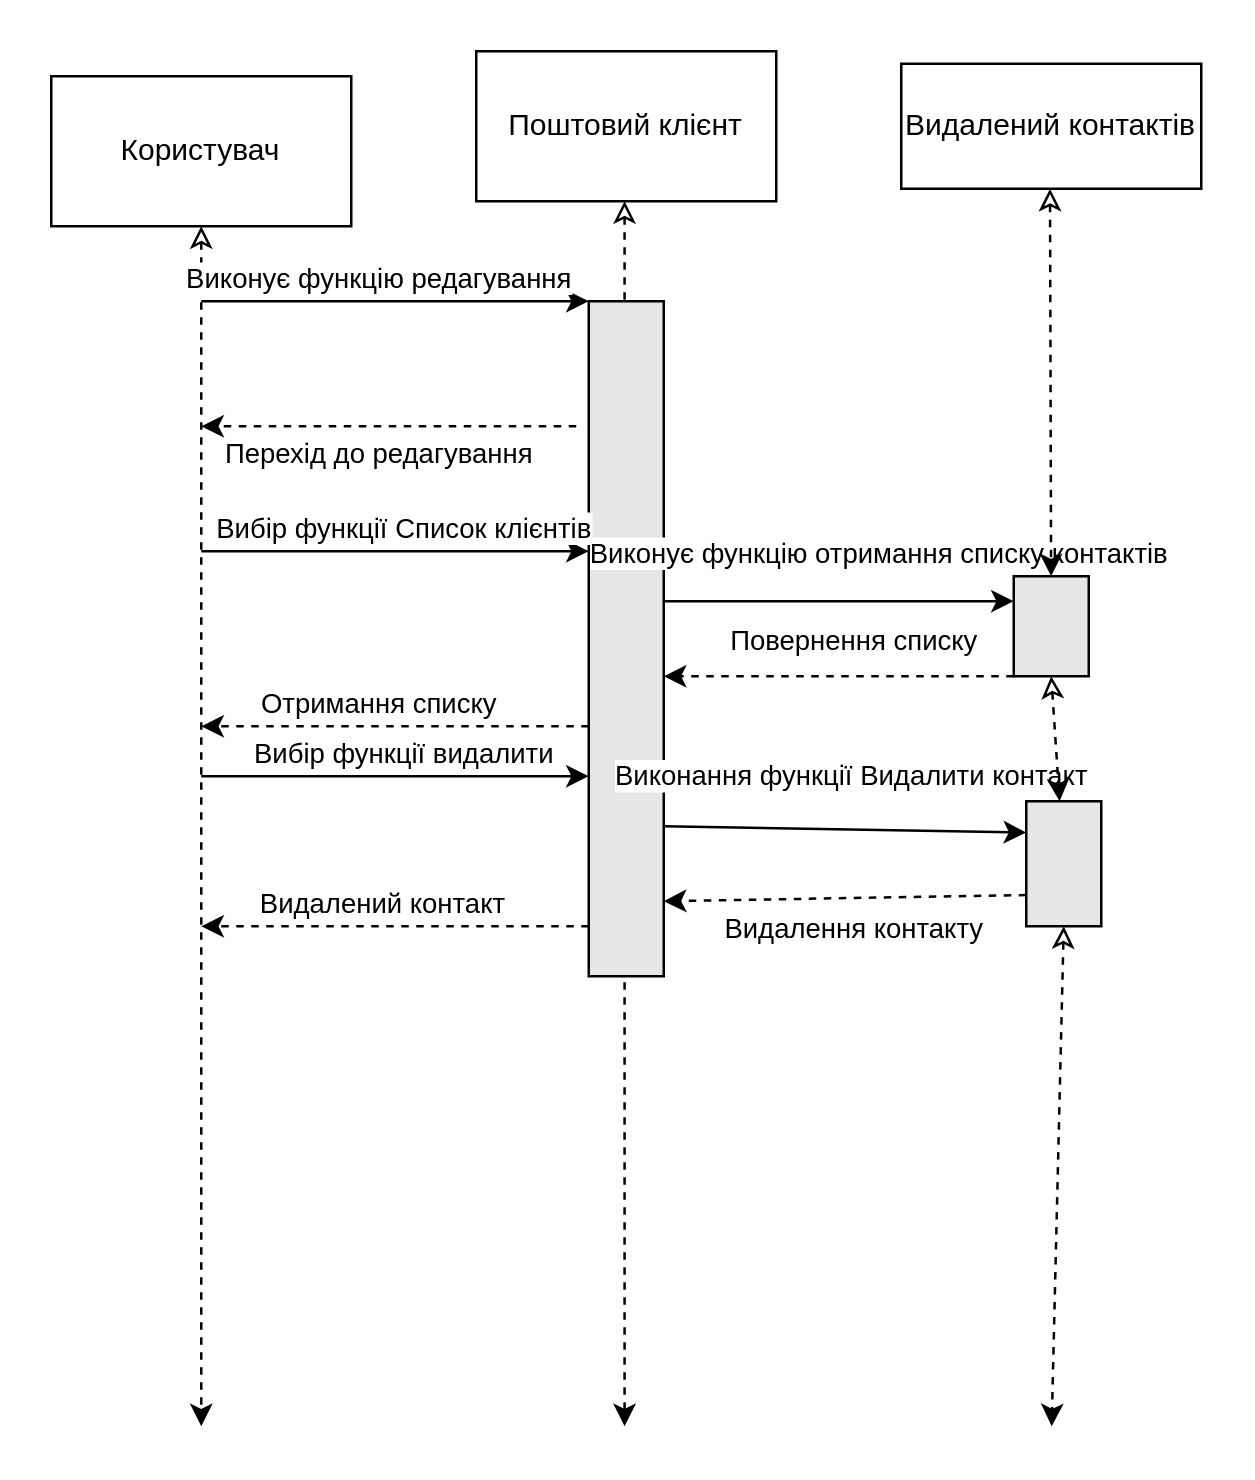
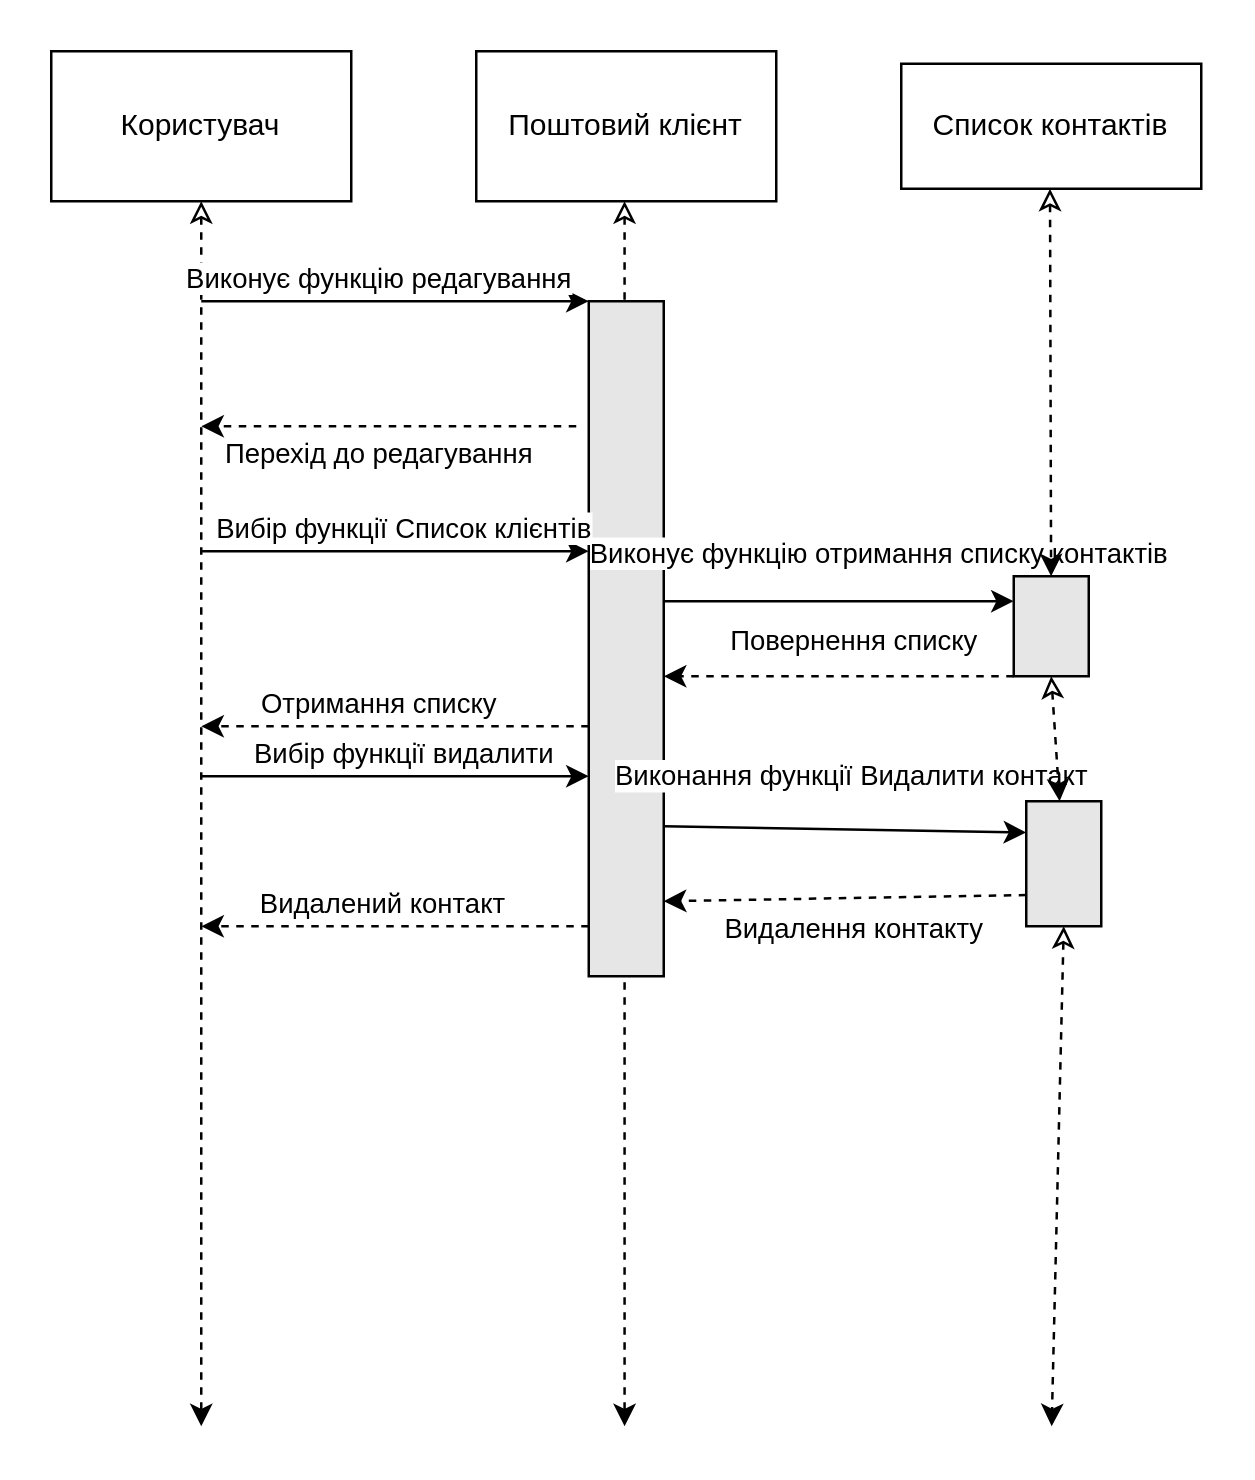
(1051, 126) -> (1051, 126)
(201, 151) -> (201, 126)
